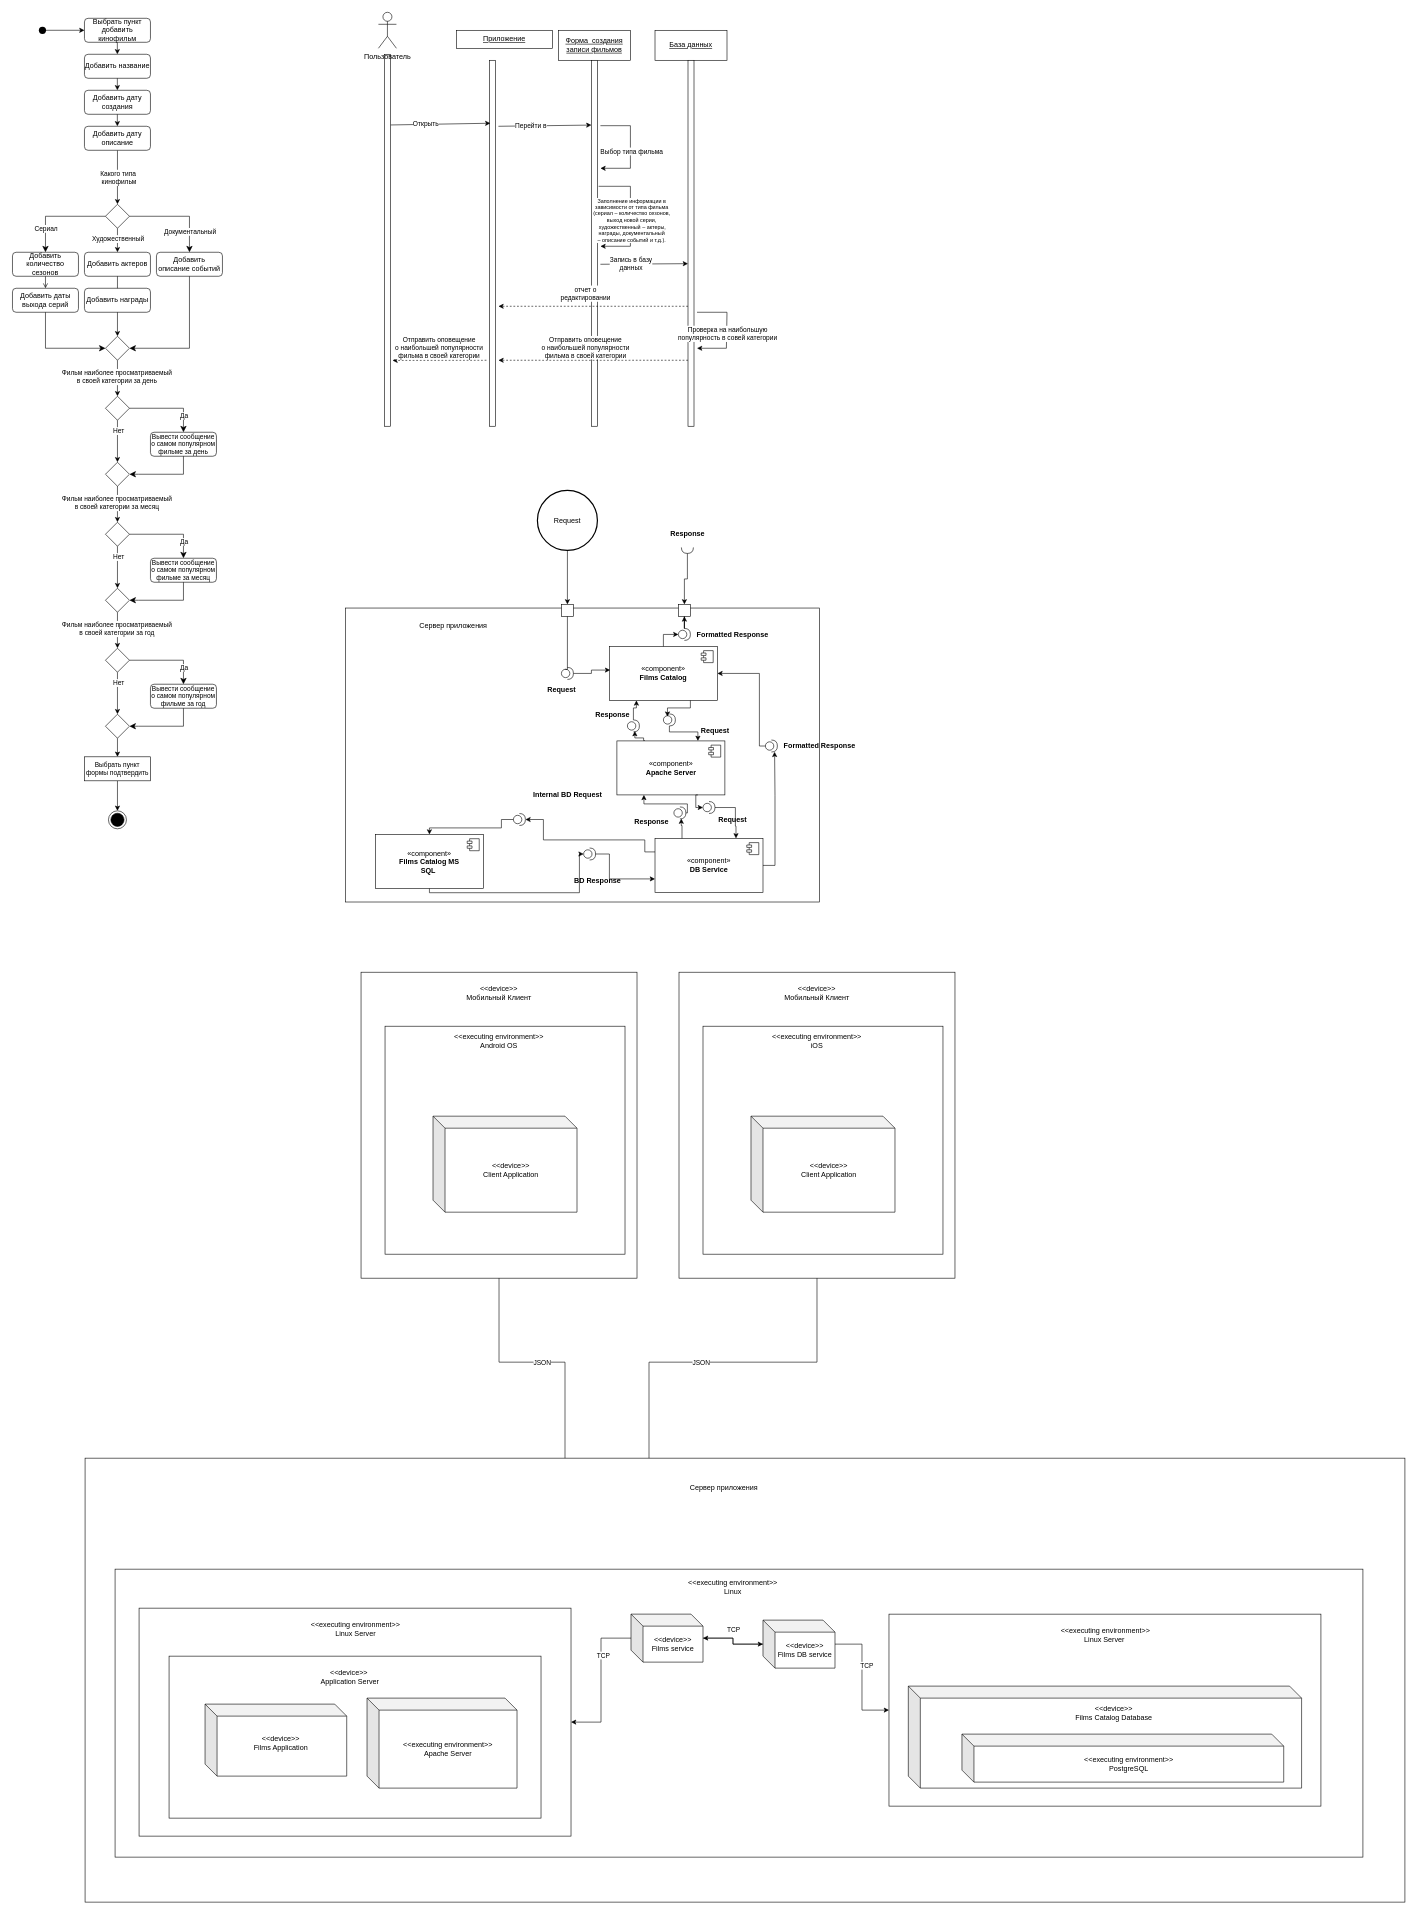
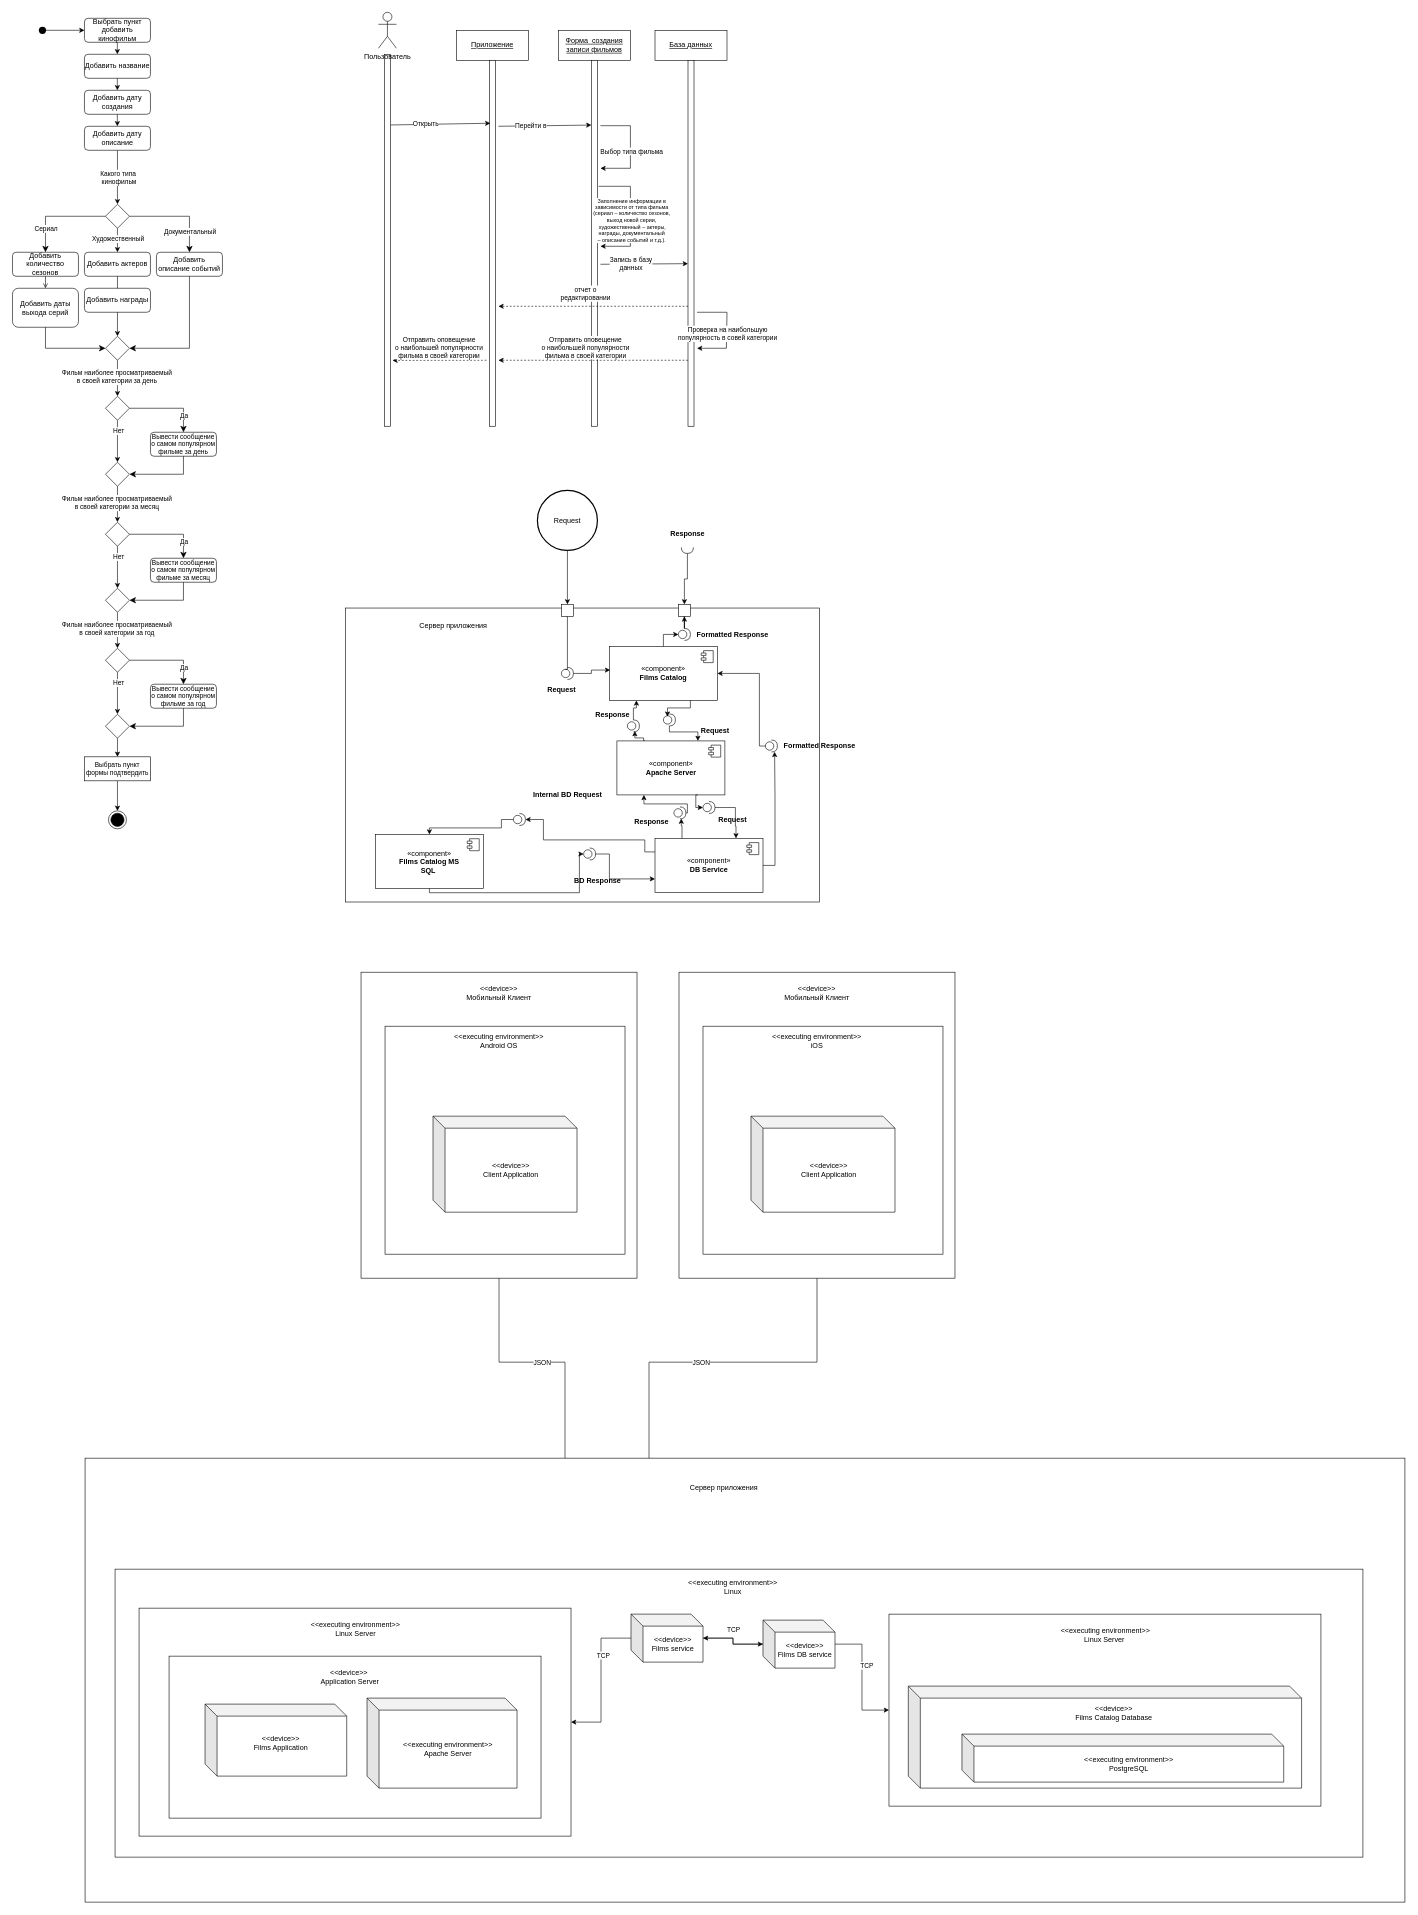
(504, 39) -> (492, 45)
(45, 300) -> (45, 308)
